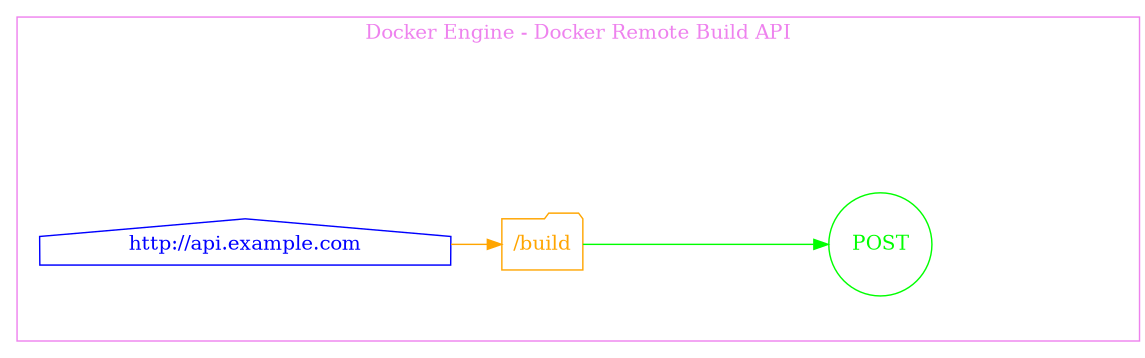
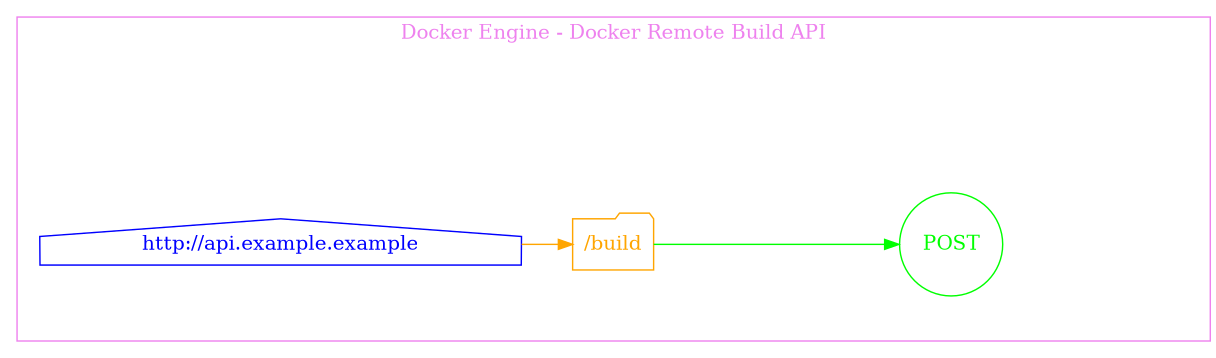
(245, 244) -> (281, 244)
